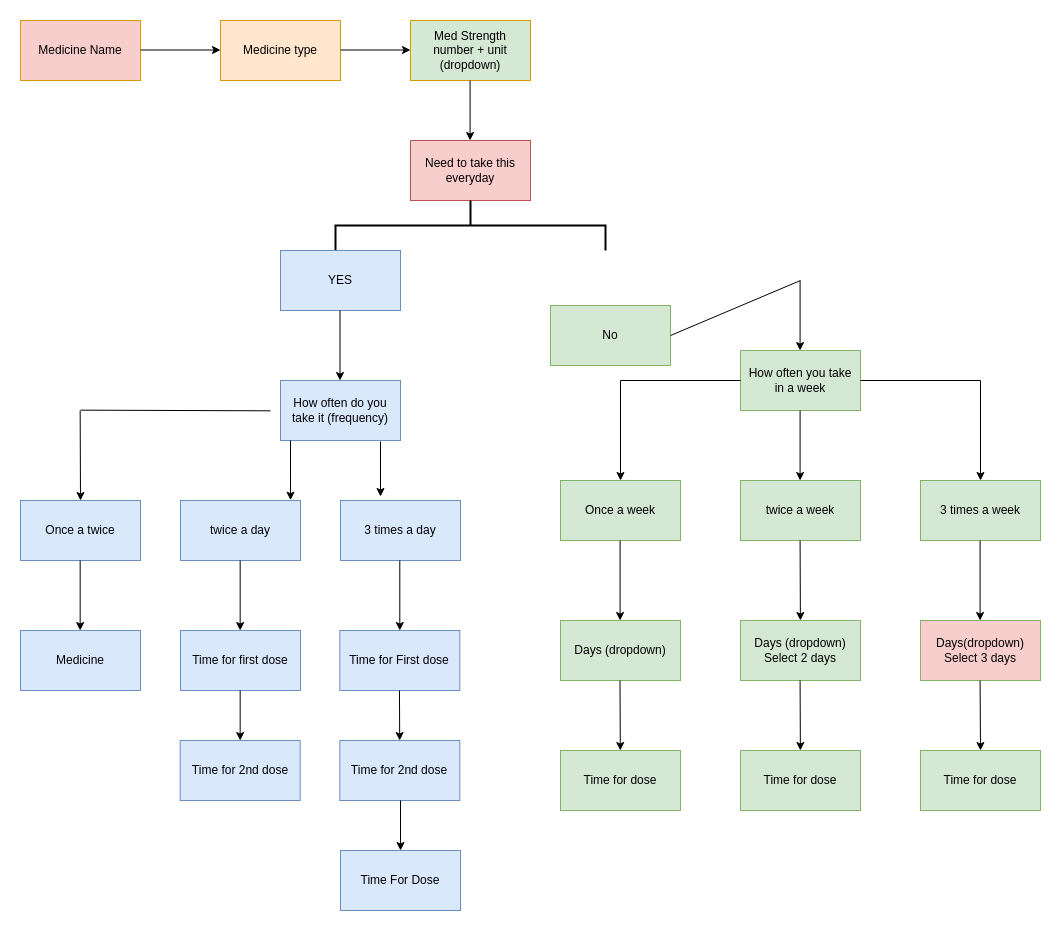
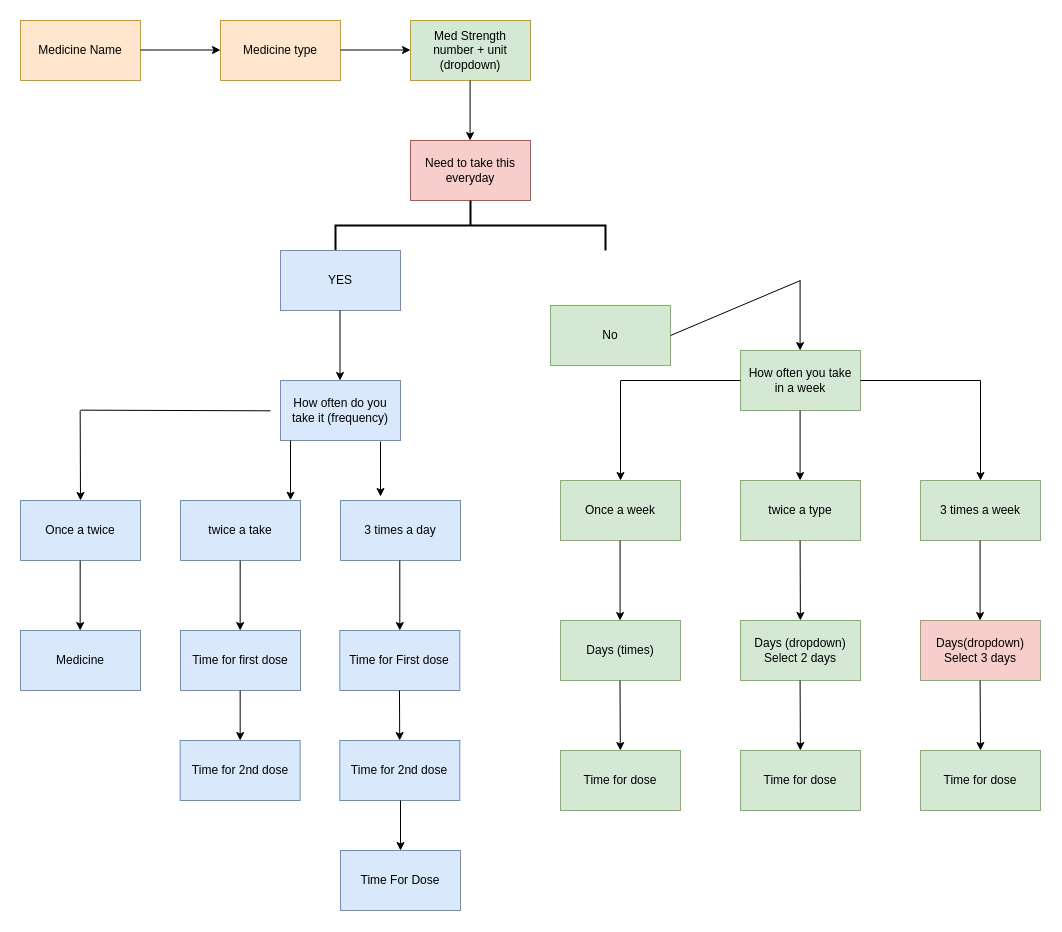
(81, 51) -> (81, 51)
(801, 511) -> (801, 511)
(241, 531) -> (241, 531)
(621, 651) -> (621, 651)
